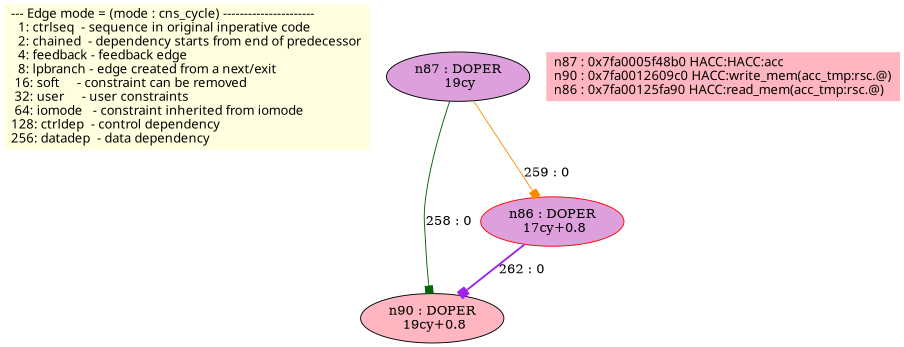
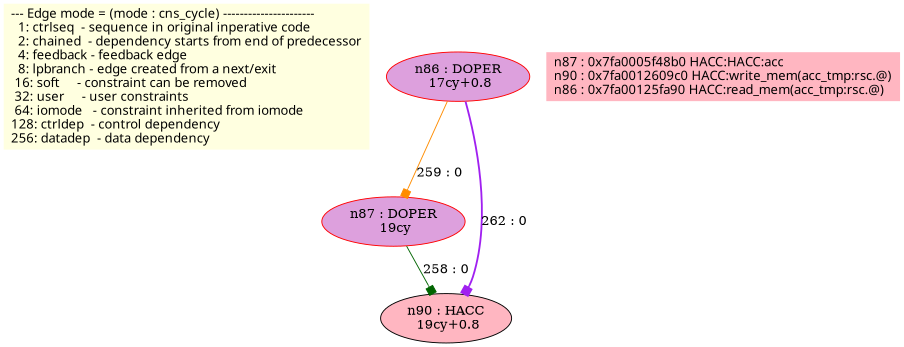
(458, 77) -> (393, 222)
(503, 145) -> (428, 145)
(432, 318) -> (446, 318)
